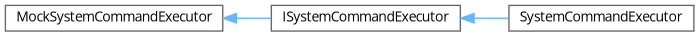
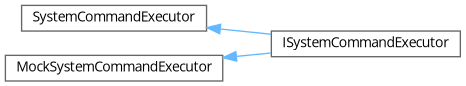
(491, 18) -> (246, 32)
